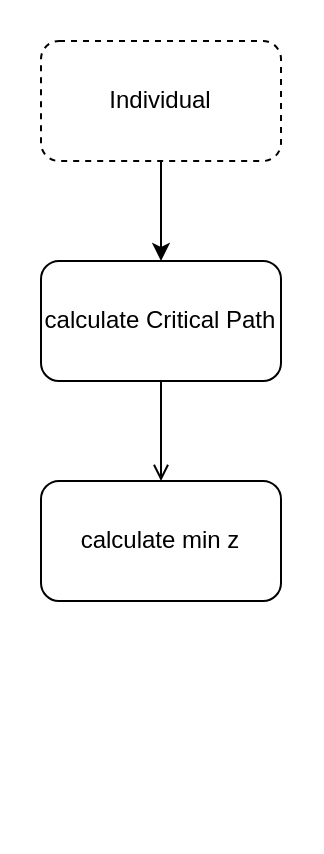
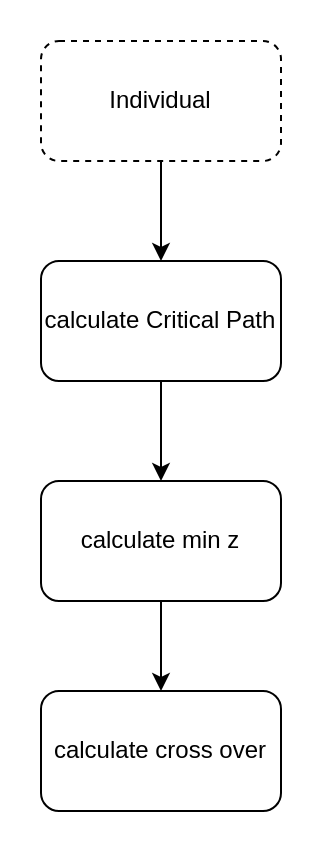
(161, 468) -> (161, 466)
none -> (161, 639)
none -> (161, 751)
